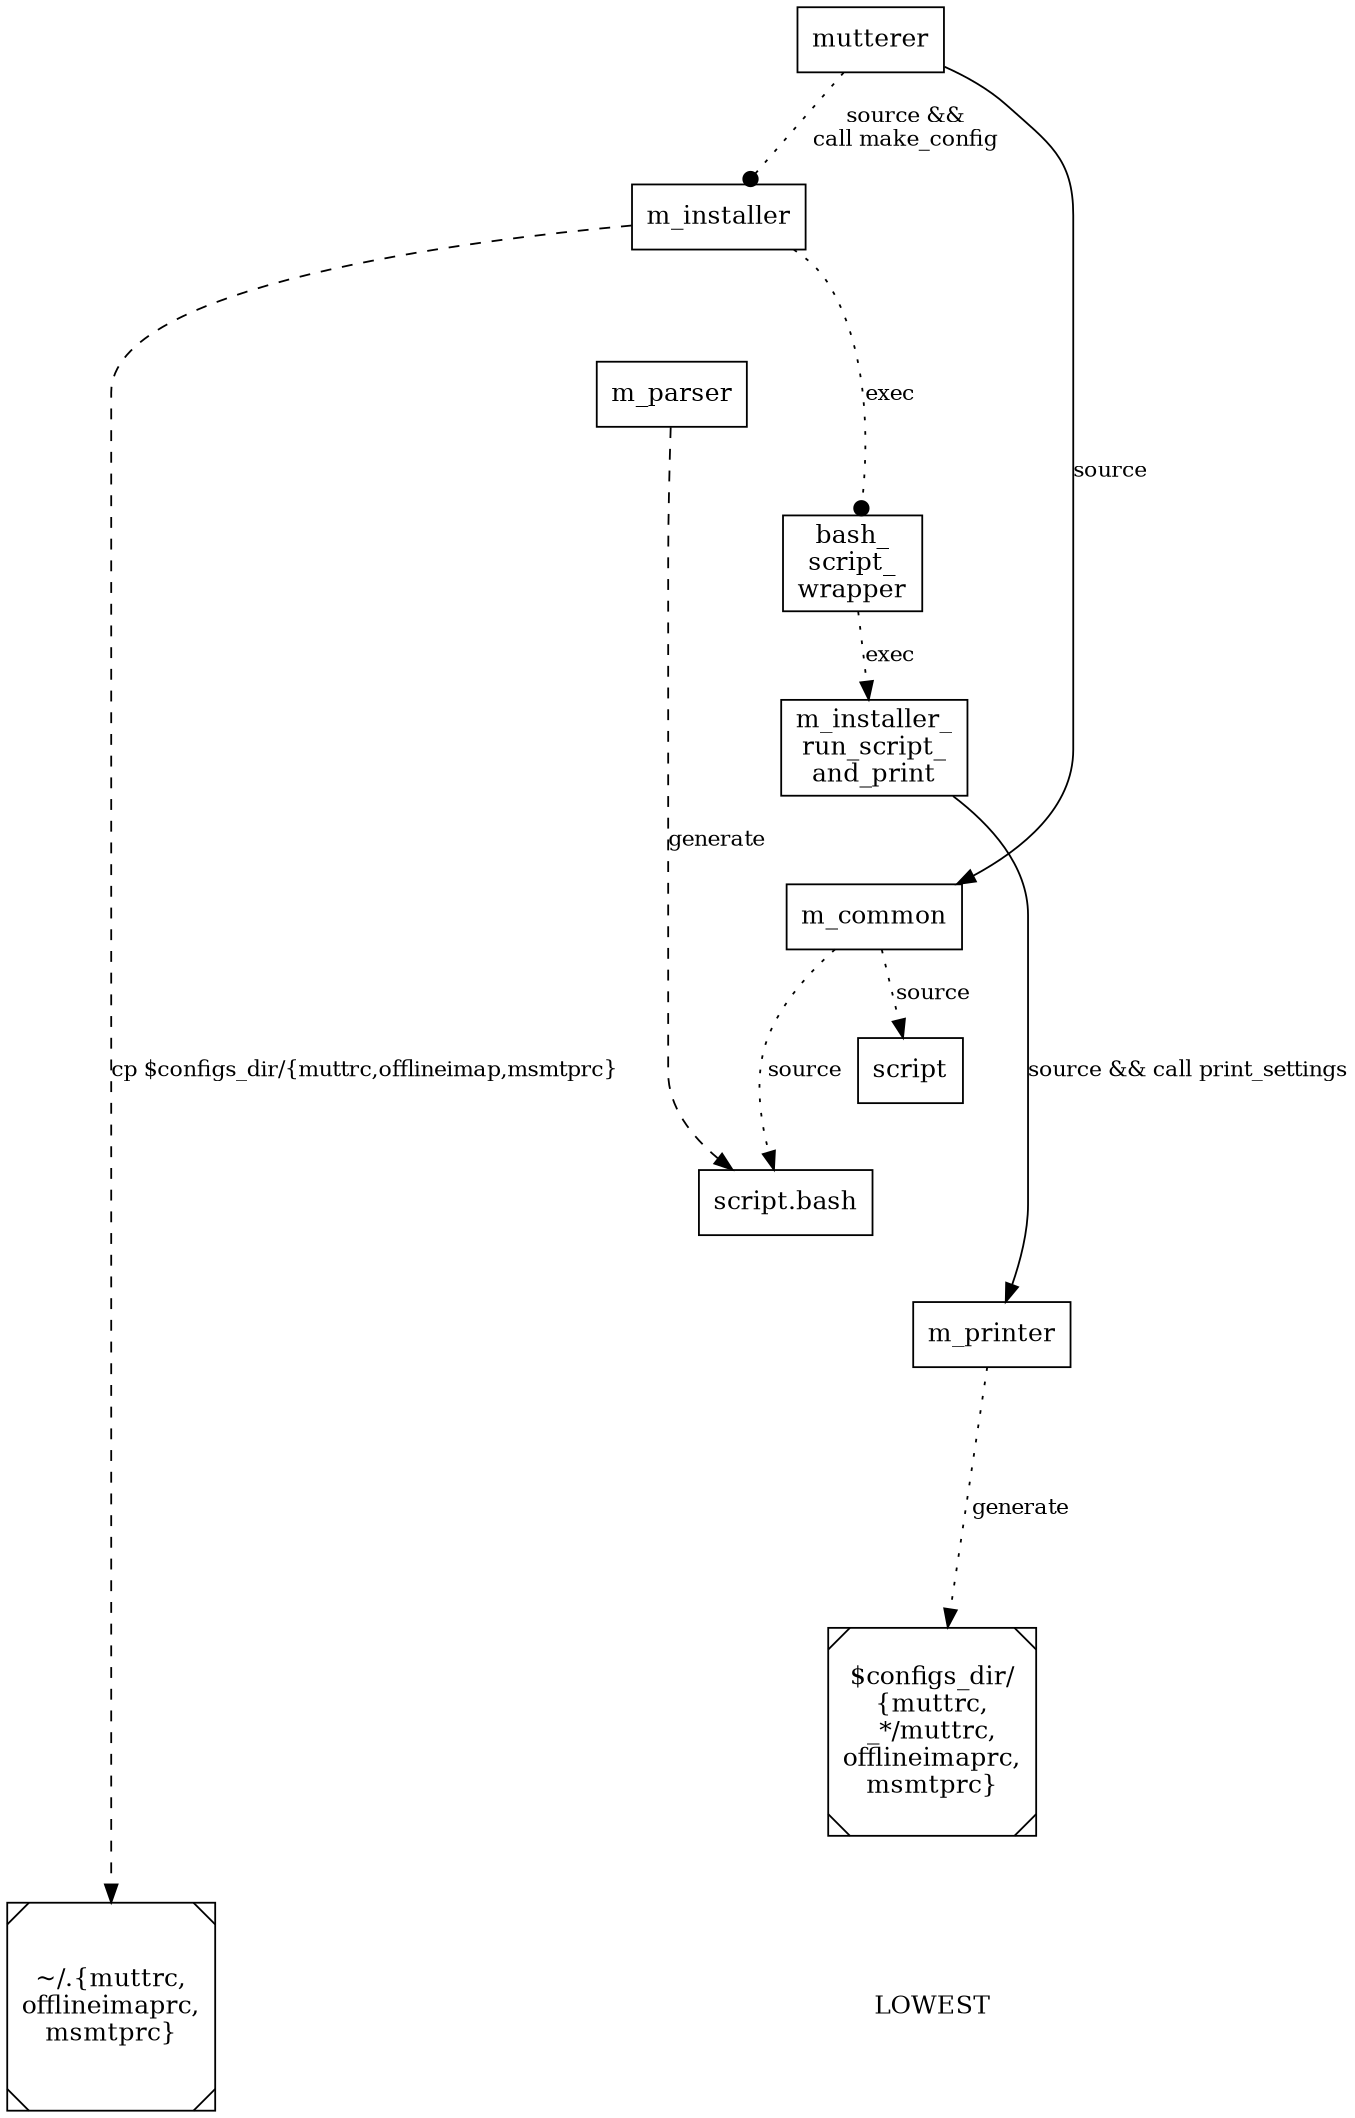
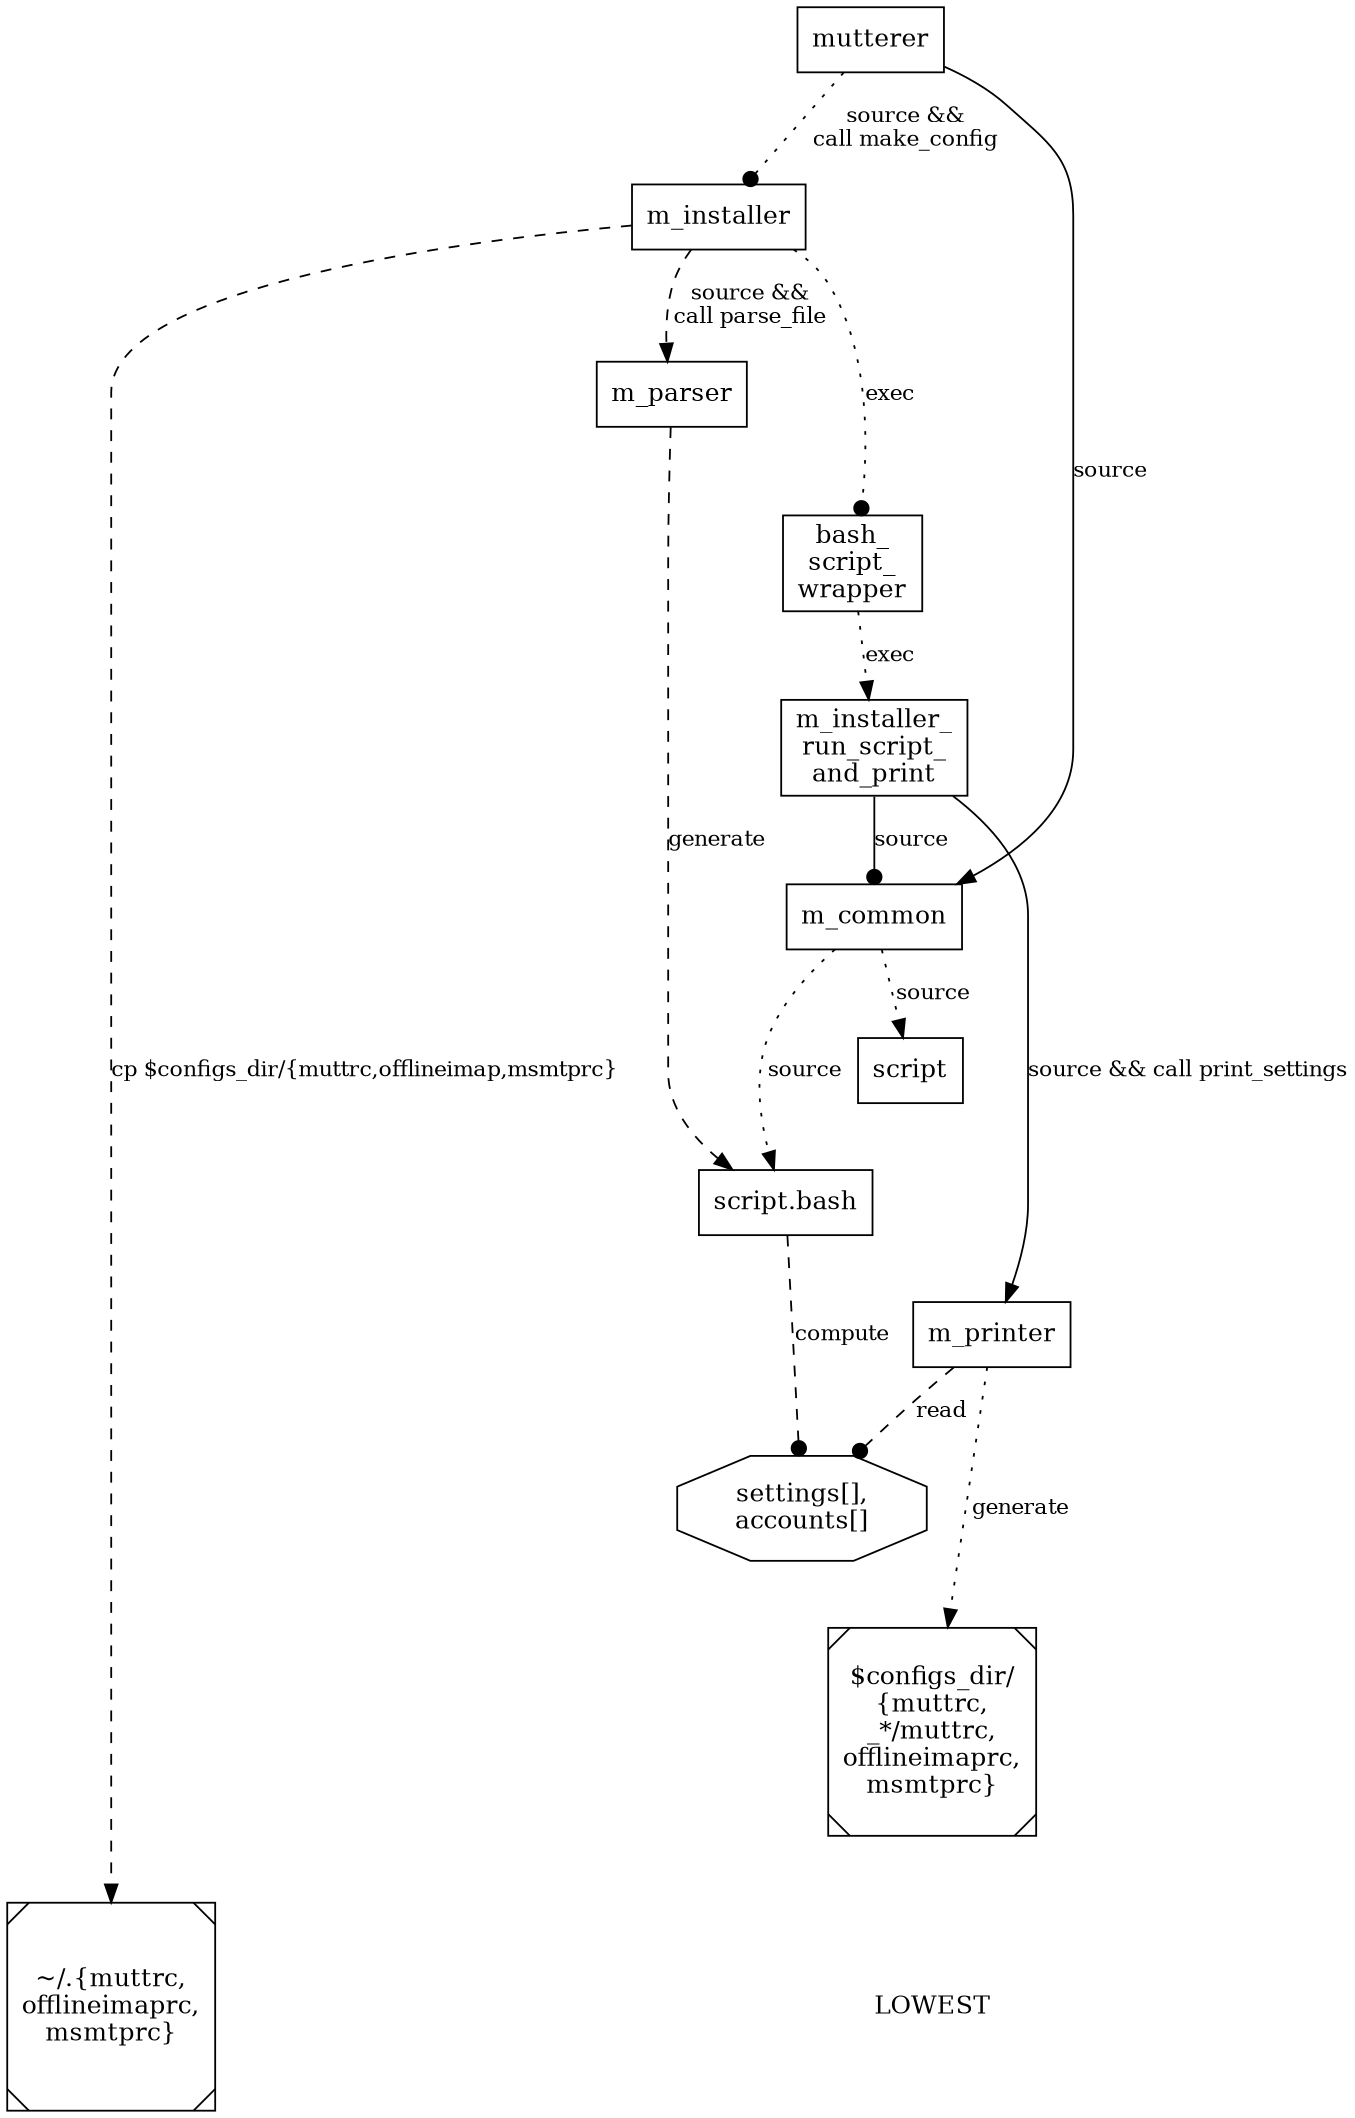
none -> (670, 294)
none -> (874, 833)
none -> (802, 1508)
